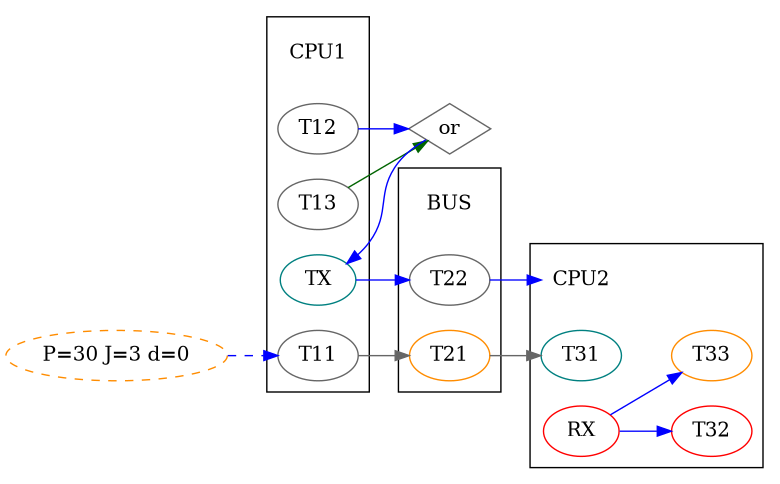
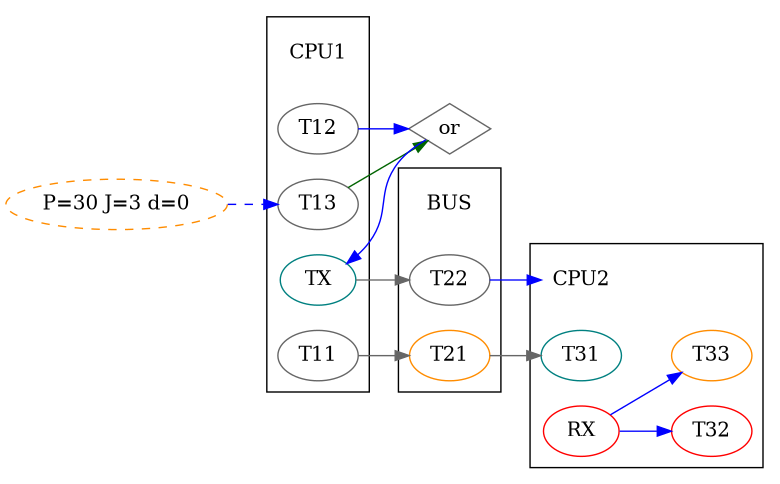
(378, 280) -> (378, 280)
(246, 356) -> (246, 204)
